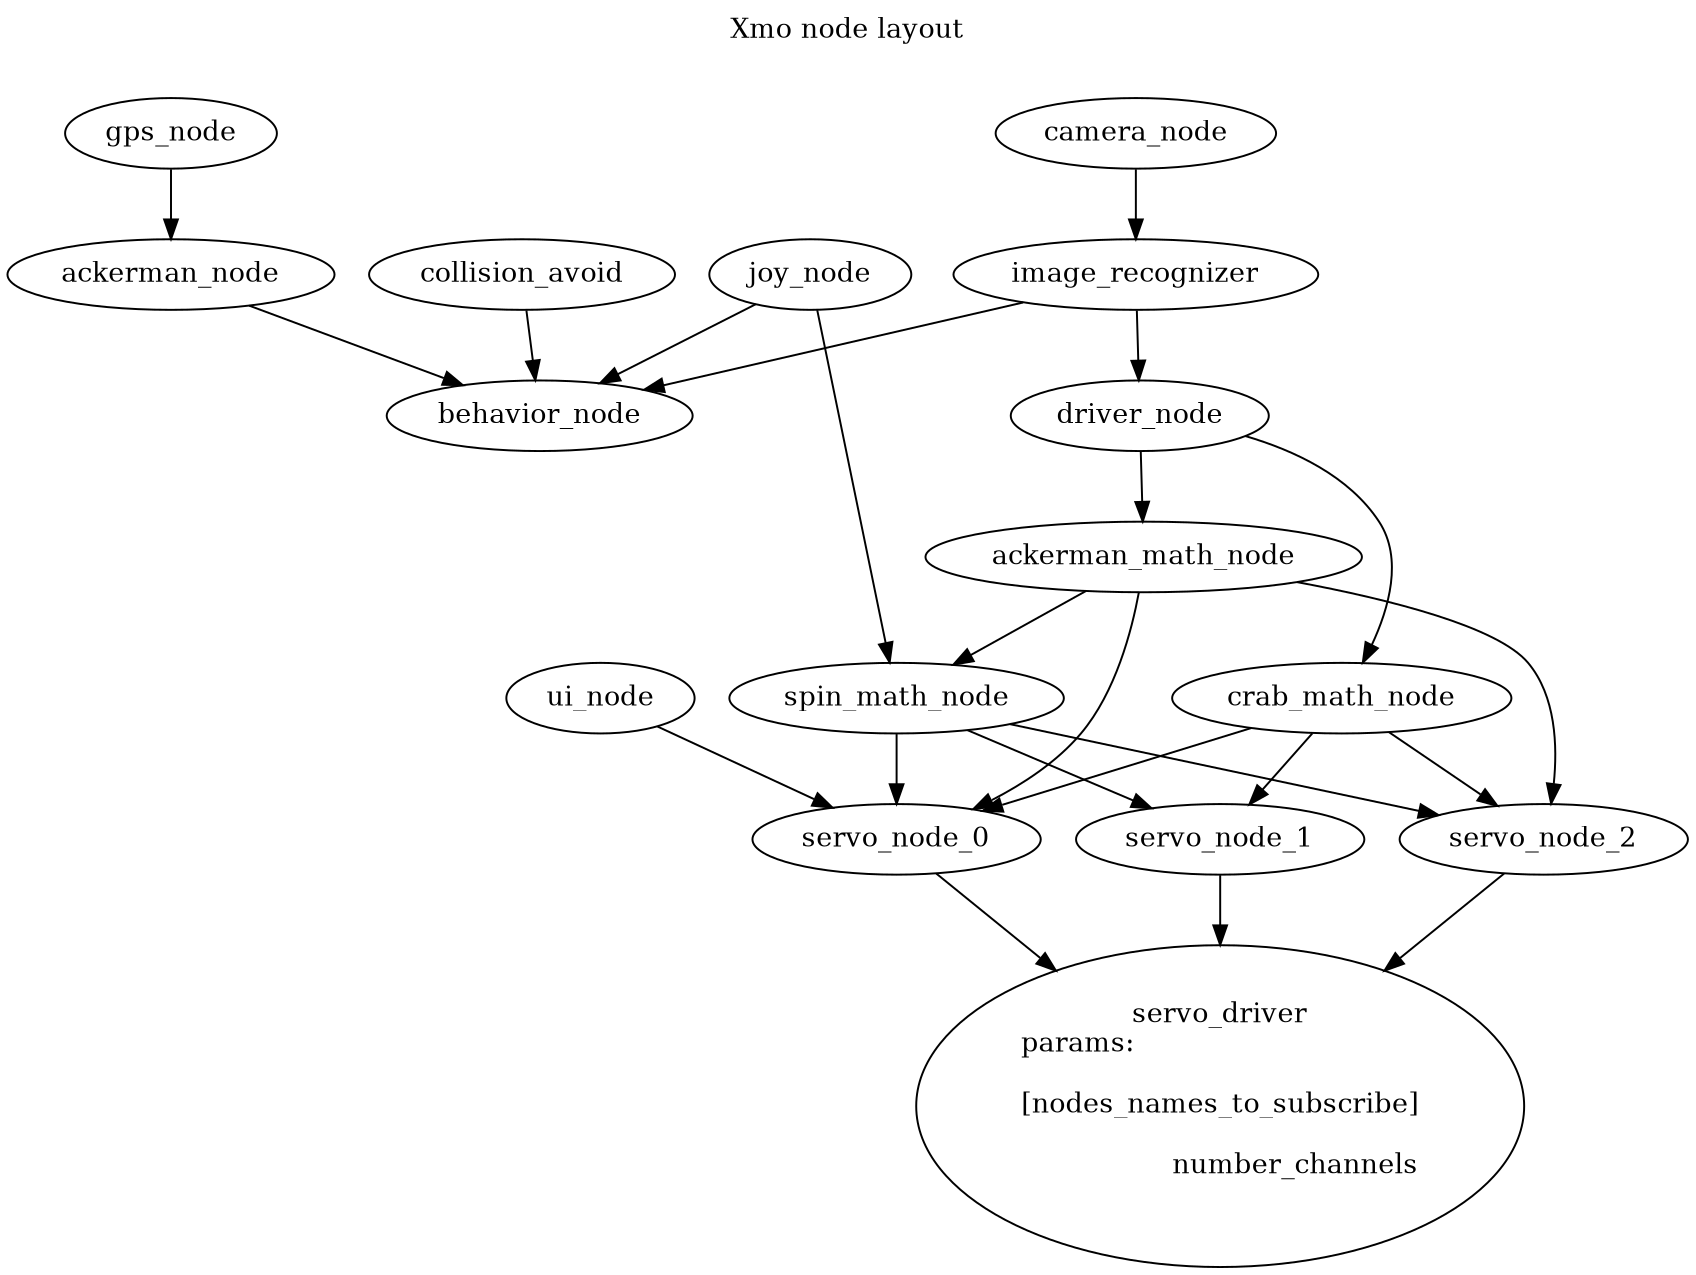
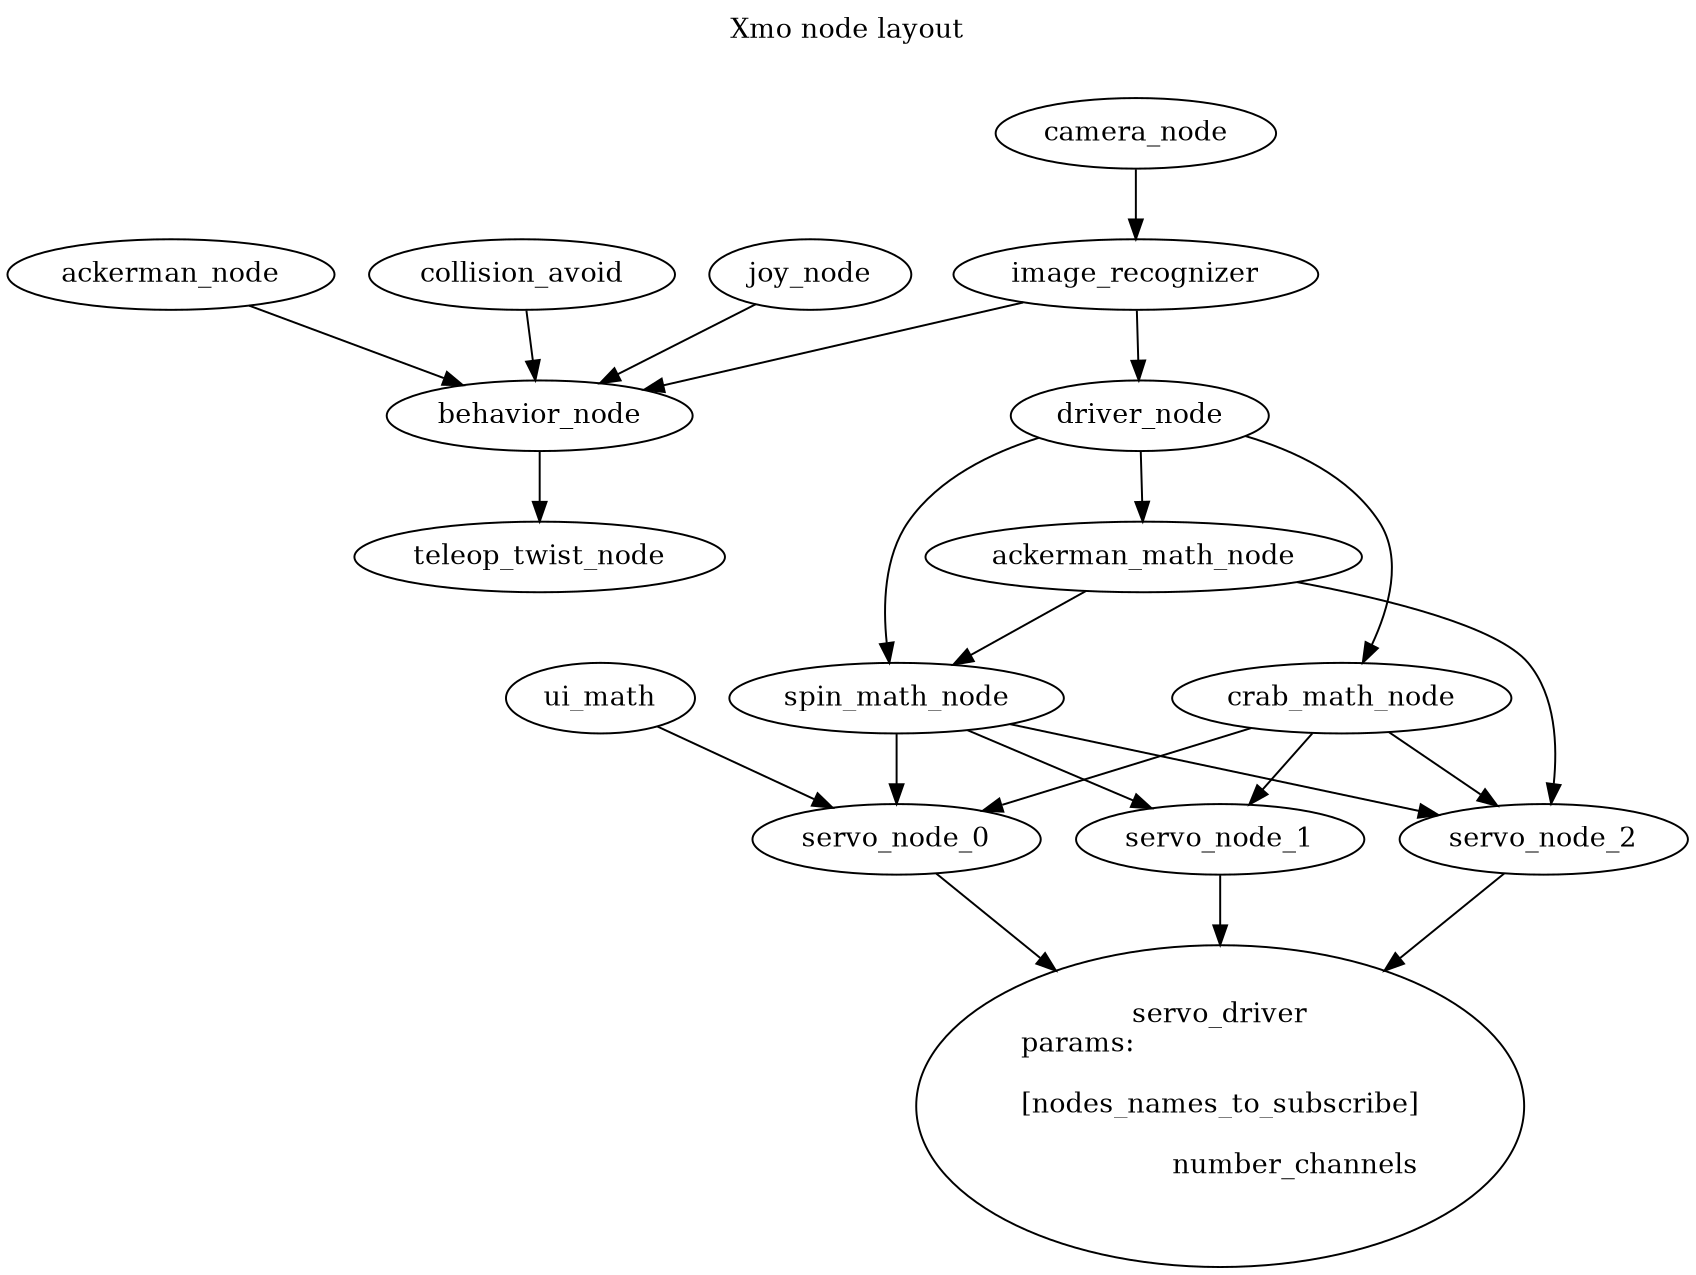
(171, 133) -> none
(851, 477) -> (918, 509)
none -> (540, 557)
(600, 698) -> (600, 698)
(1093, 717) -> none
